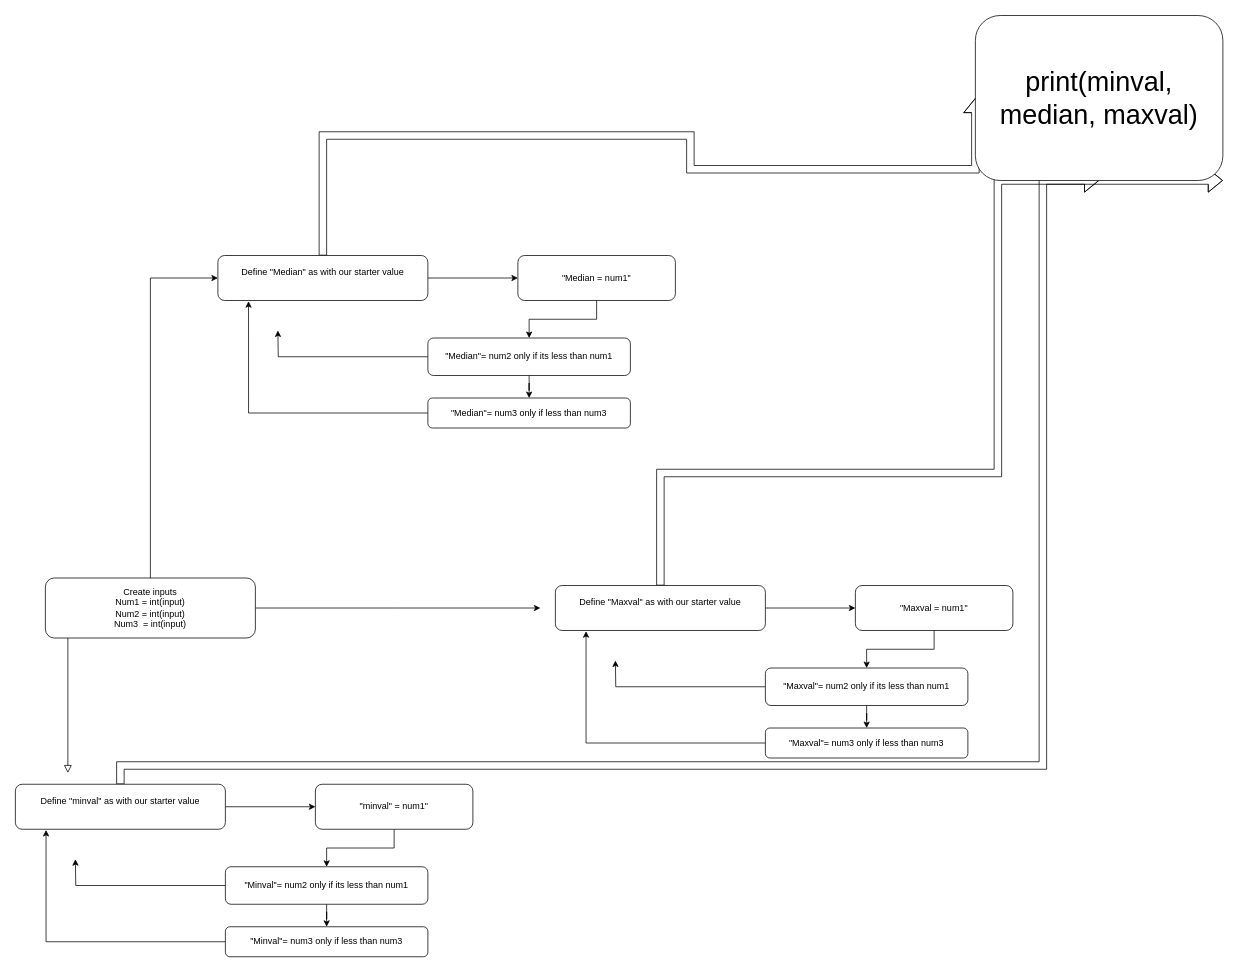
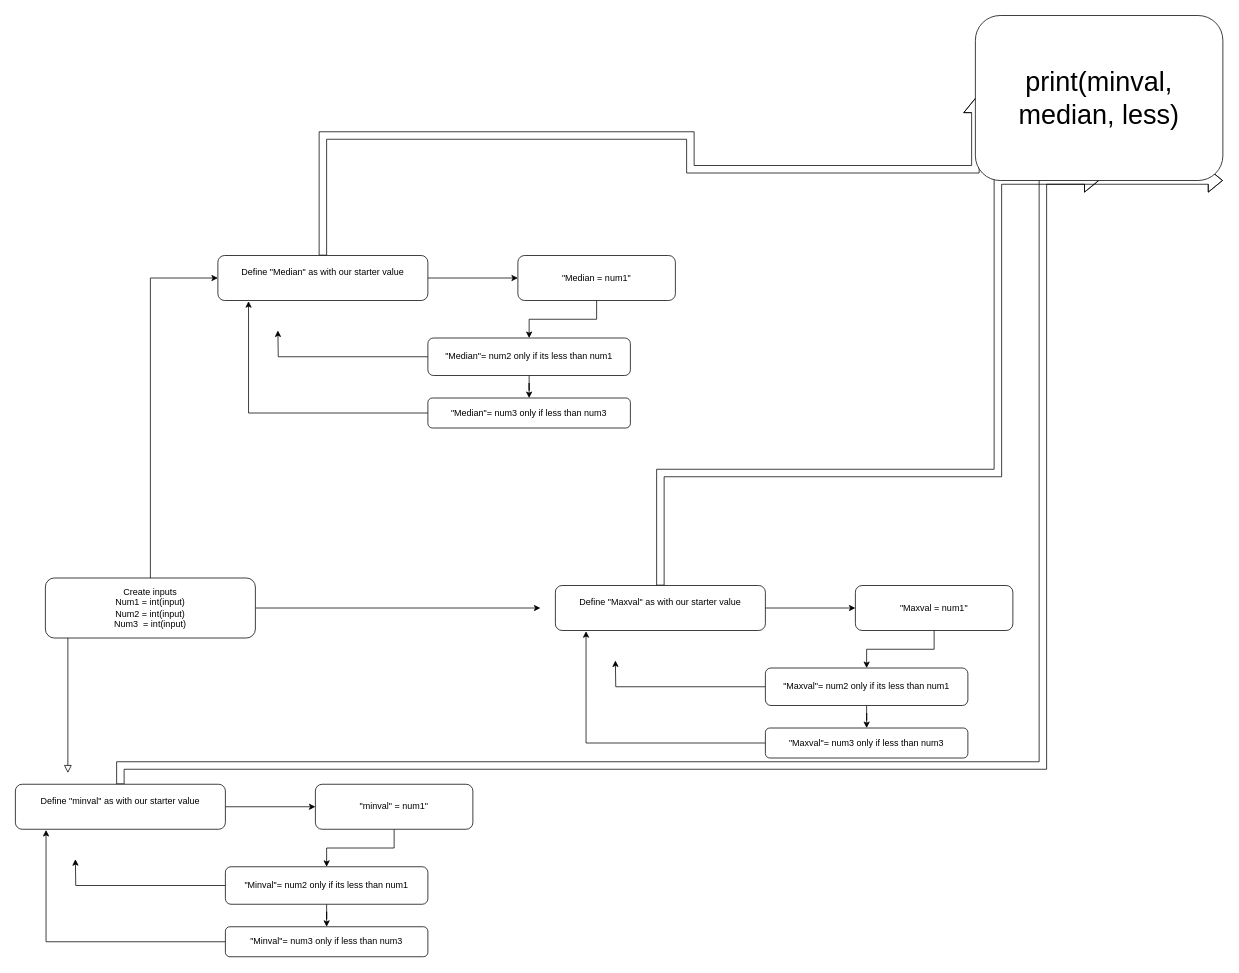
(1099, 98) -> (1099, 98)
